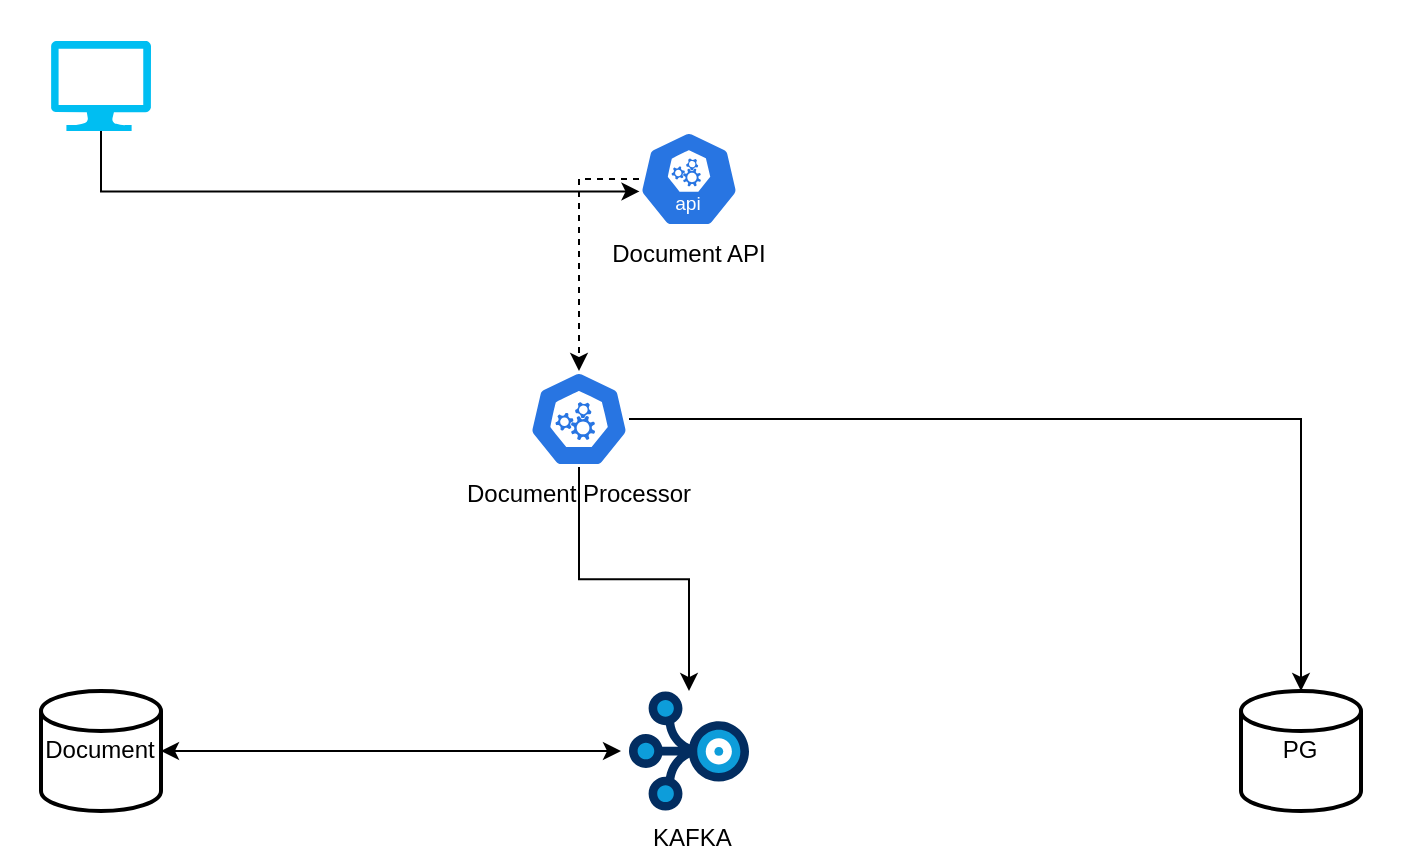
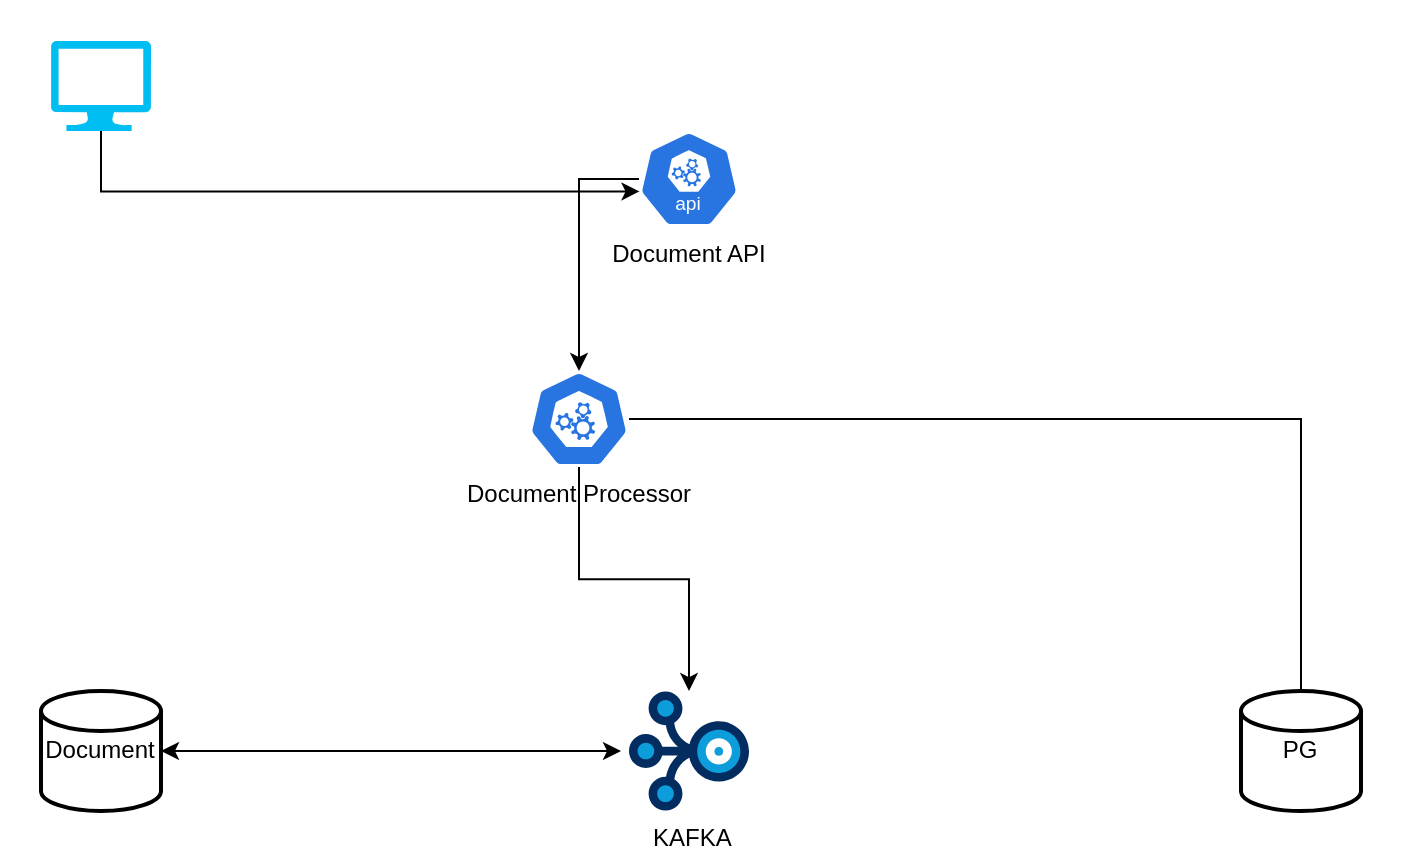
(579, 240) -> (579, 240)
(1301, 676) -> (1301, 681)
